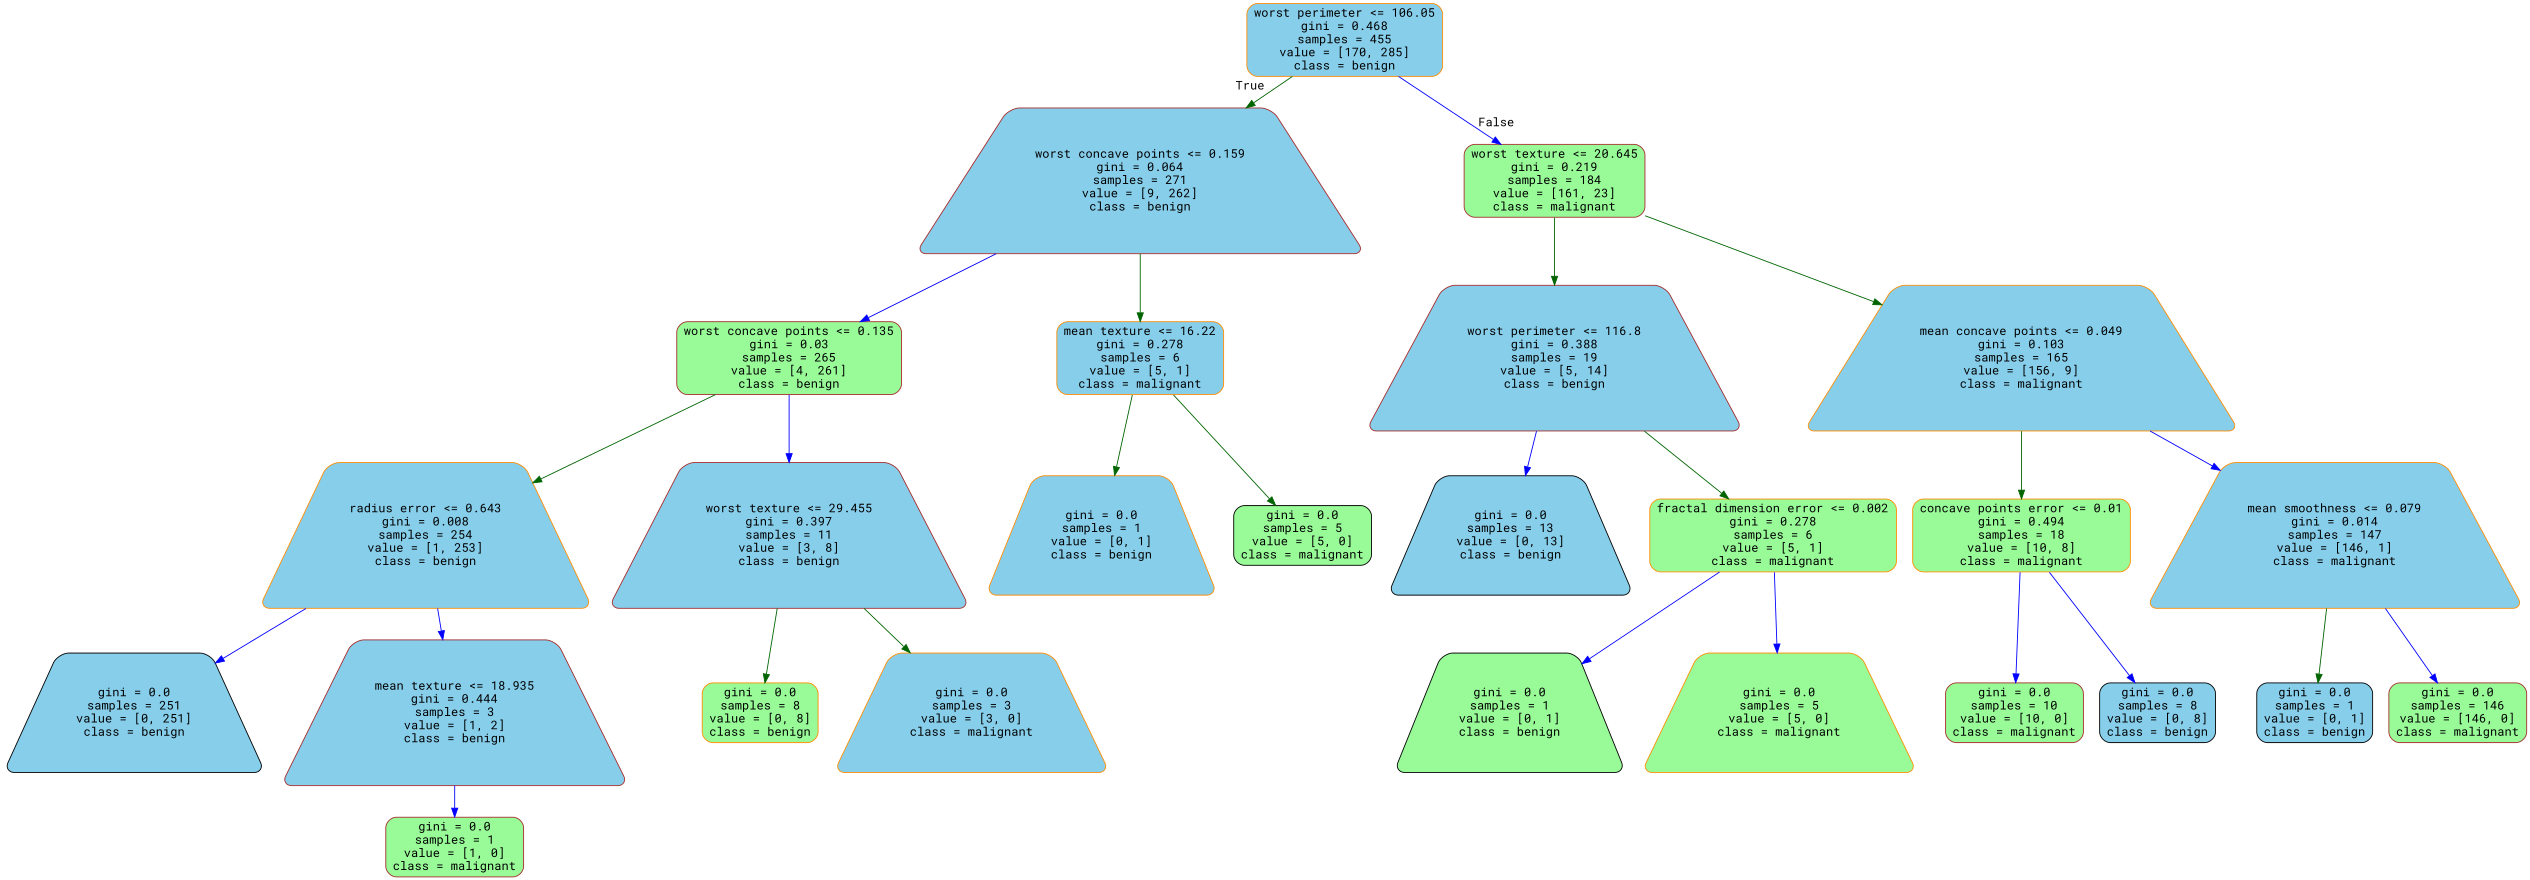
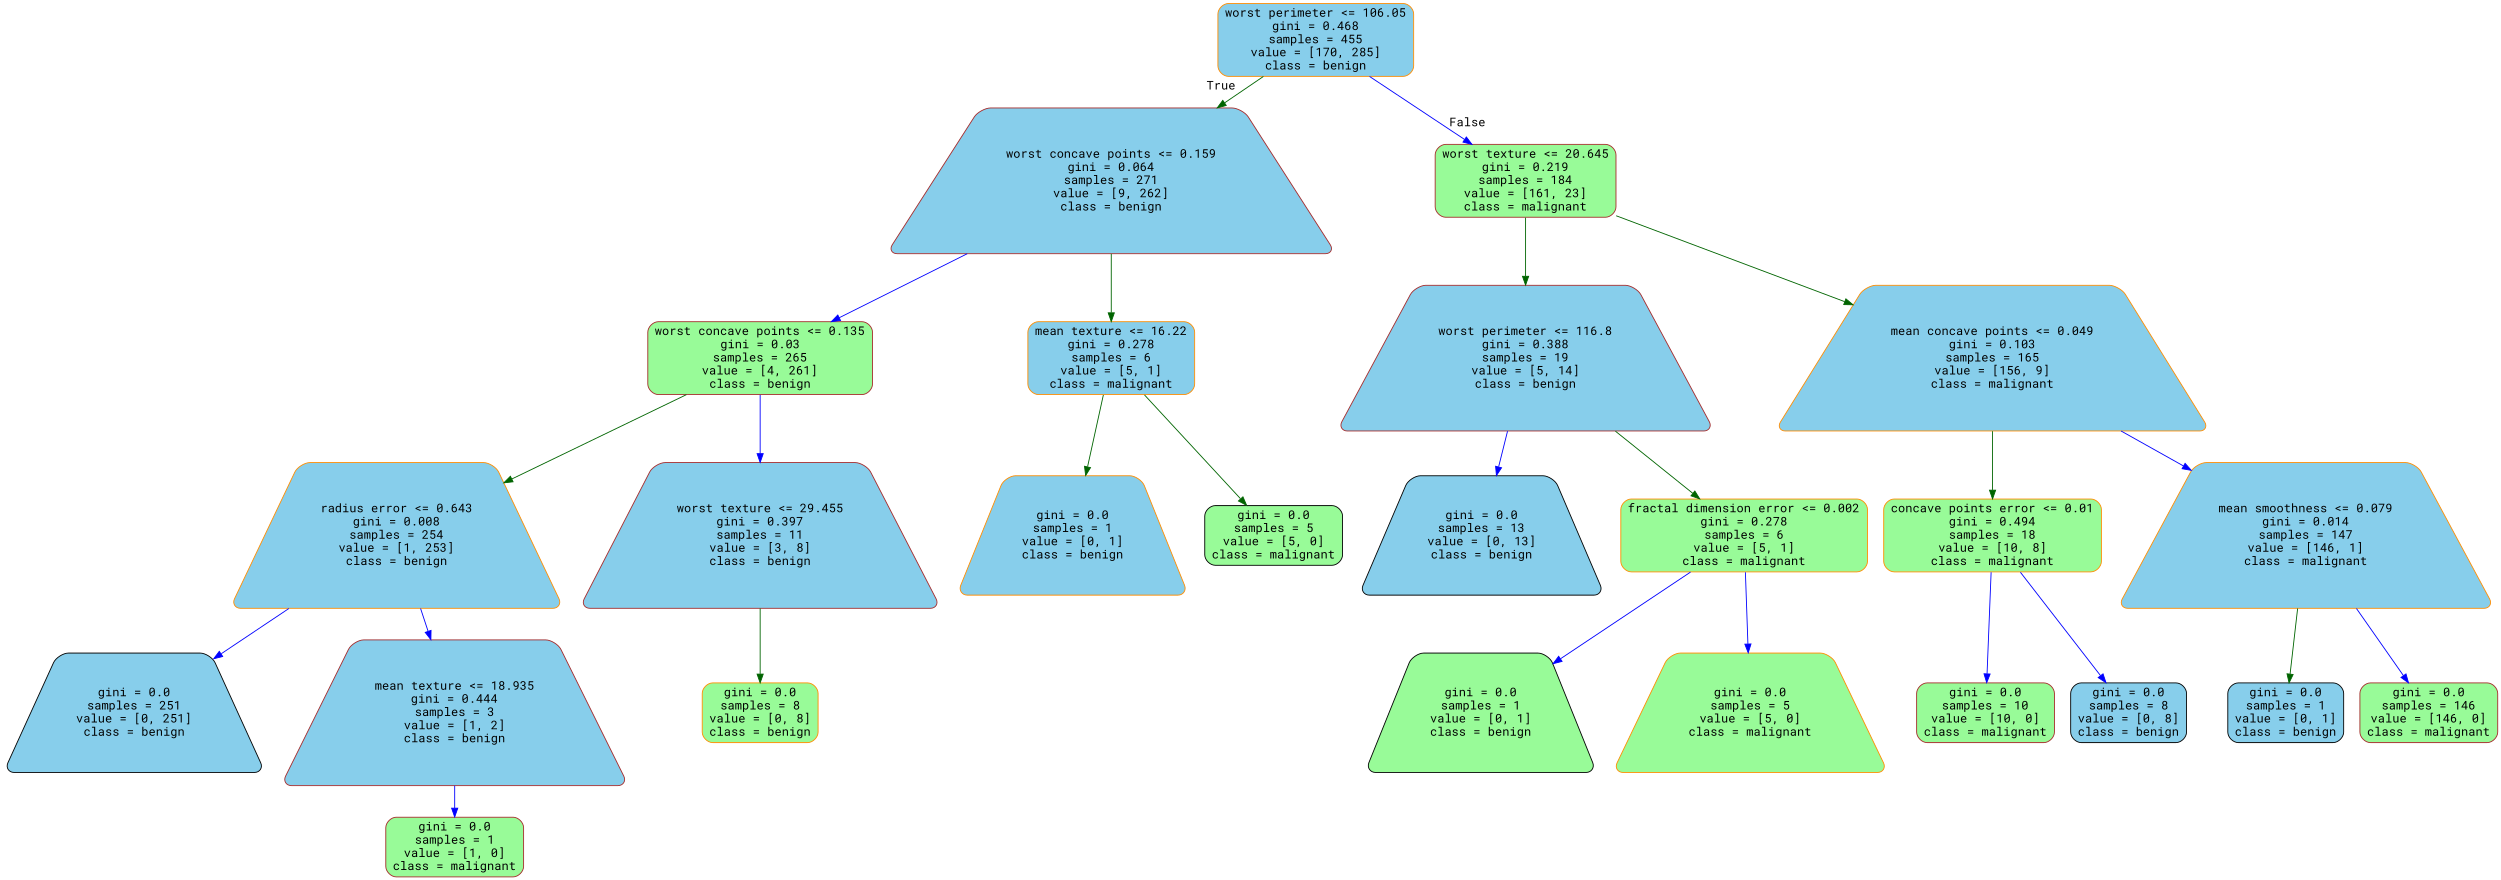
(972, 713) -> none
